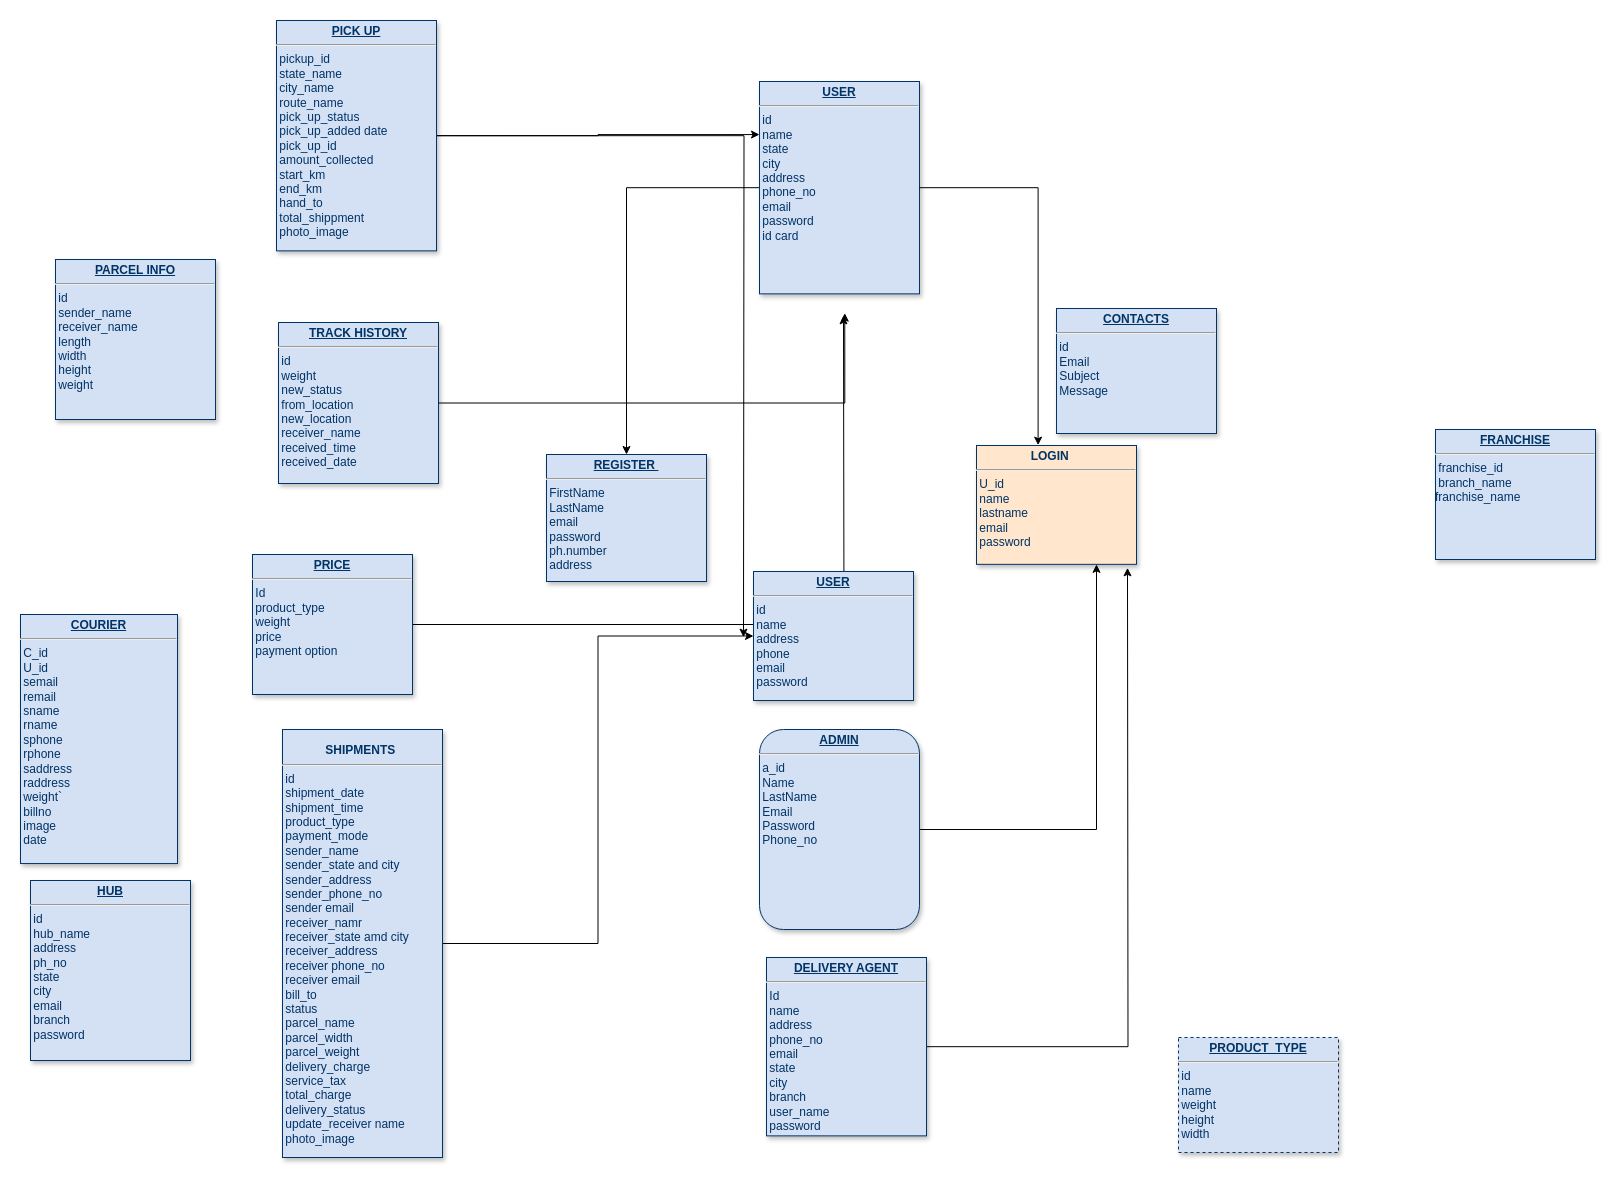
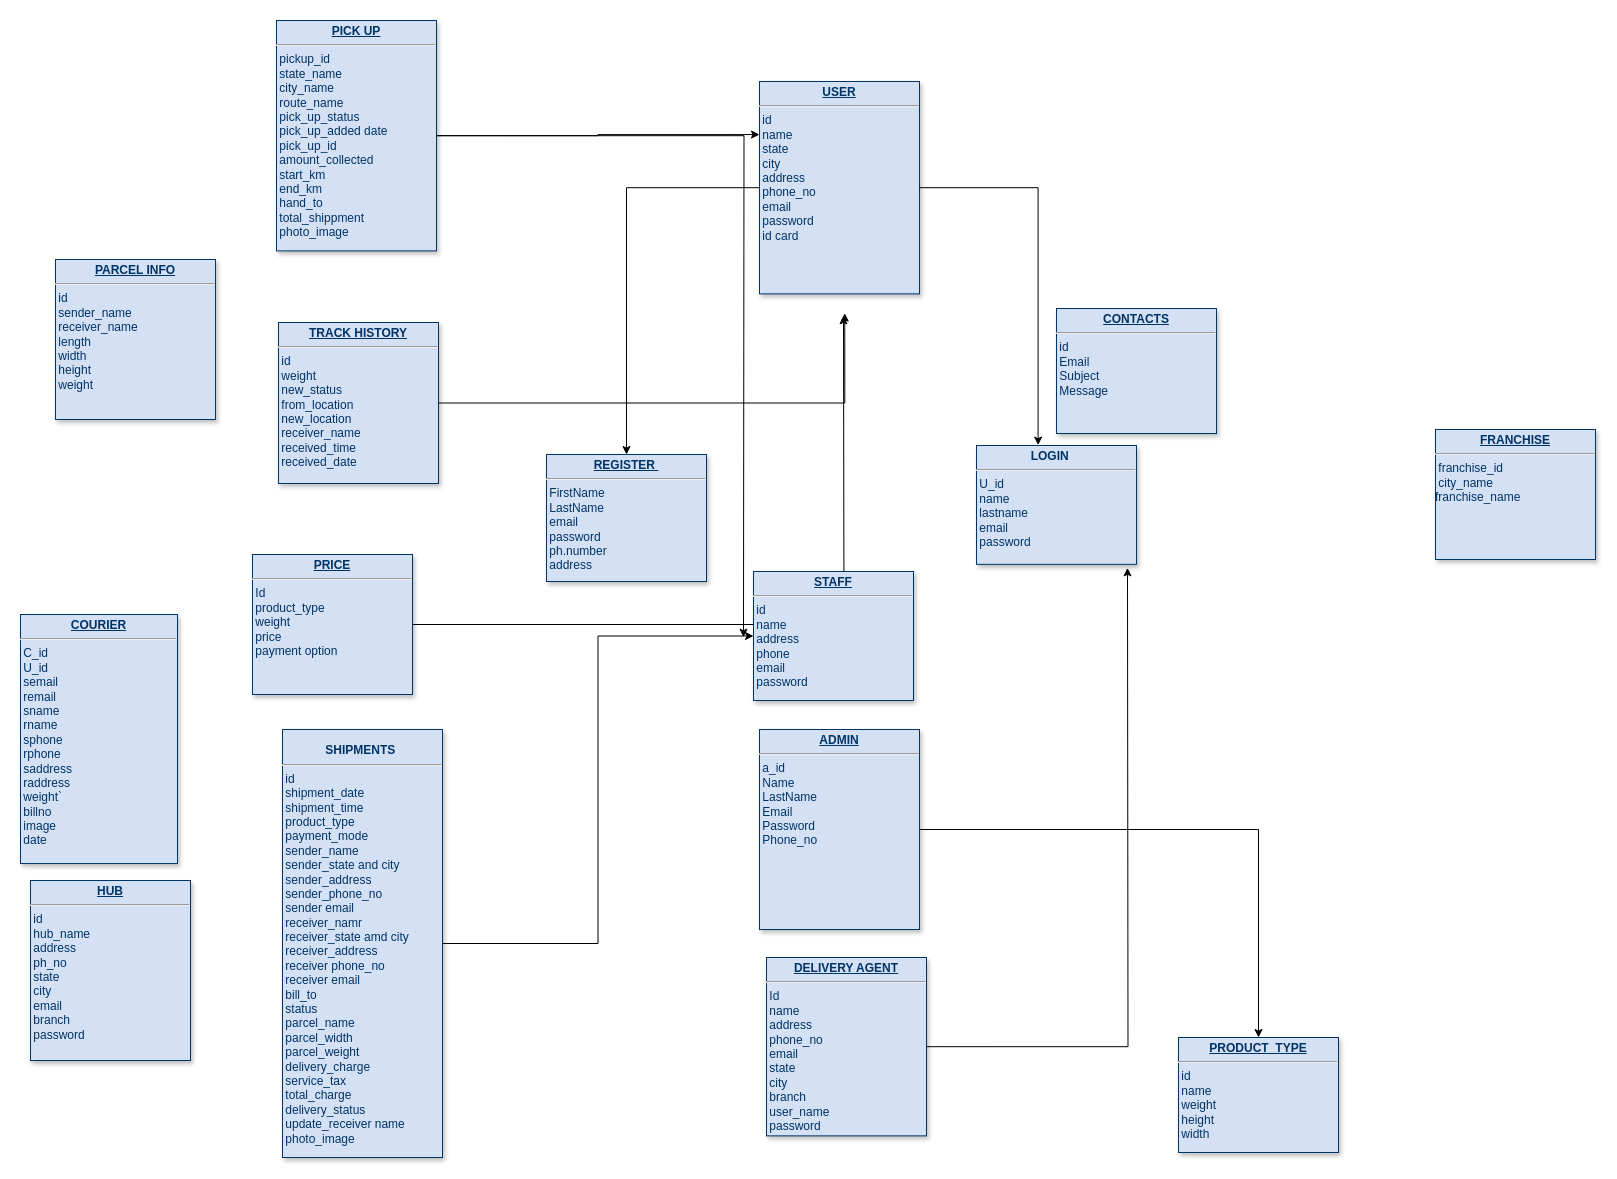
(1481, 458) -> (1481, 458)
(1057, 505) -> (1057, 505)
(780, 622) -> (780, 622)
(1097, 702) -> (1259, 848)
(840, 830) -> (840, 830)
(1259, 1095) -> (1259, 1095)
